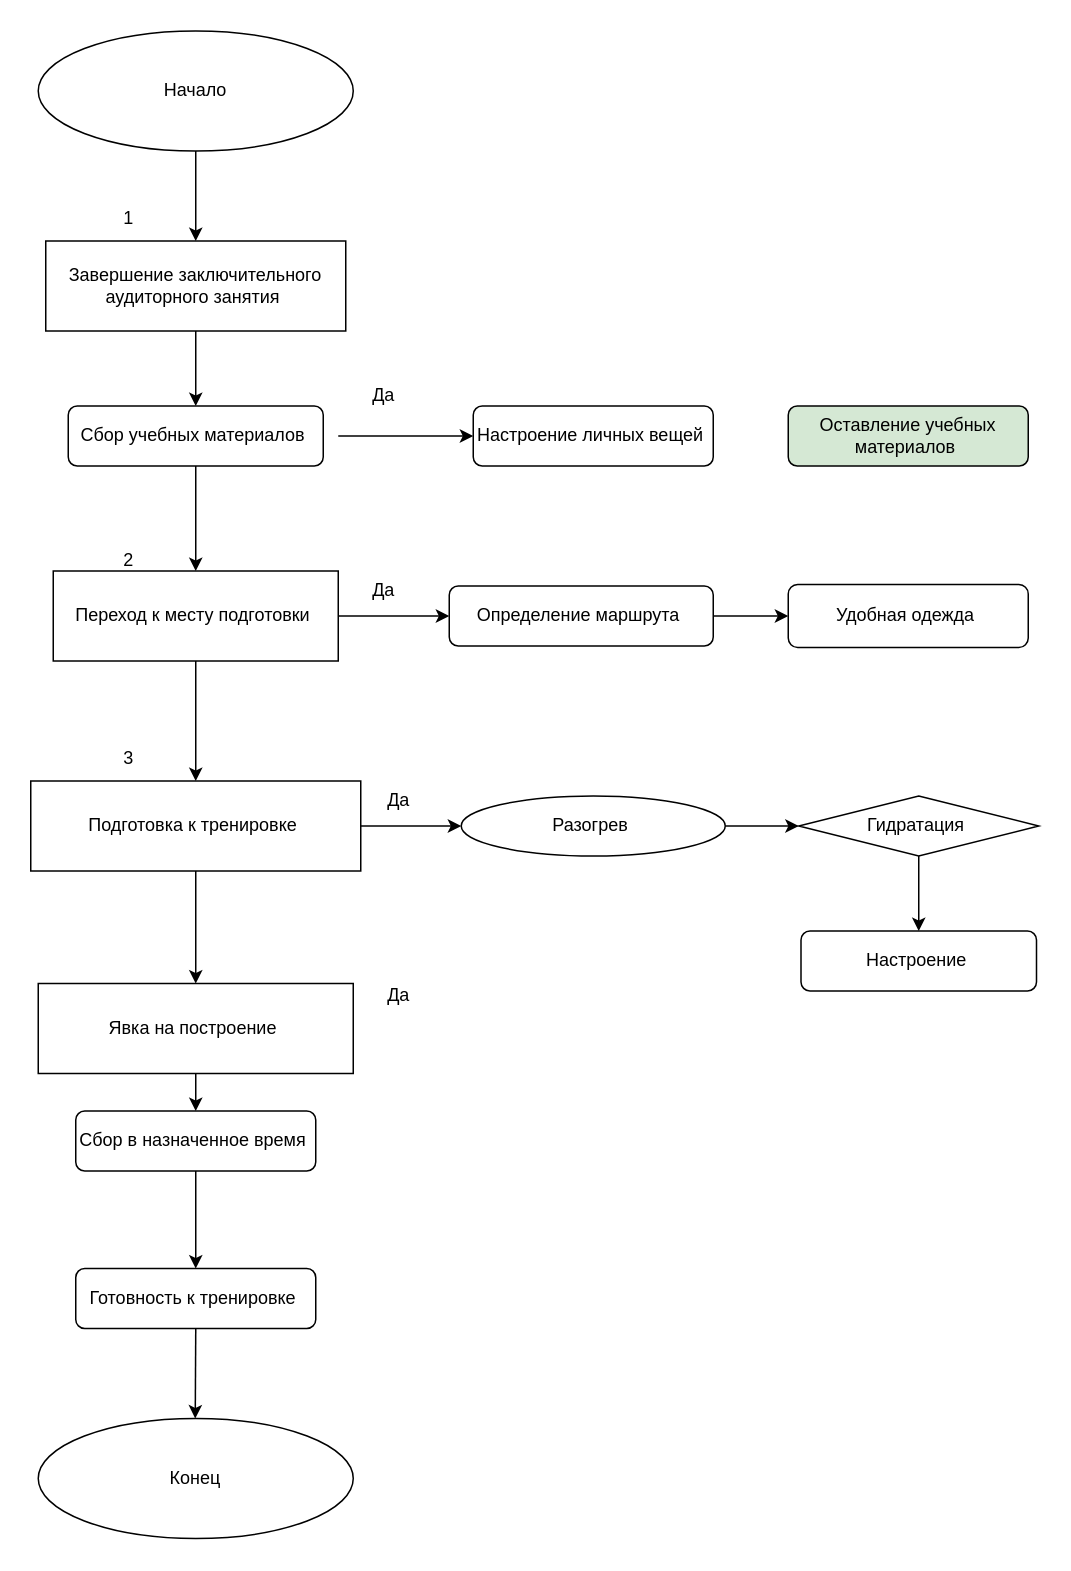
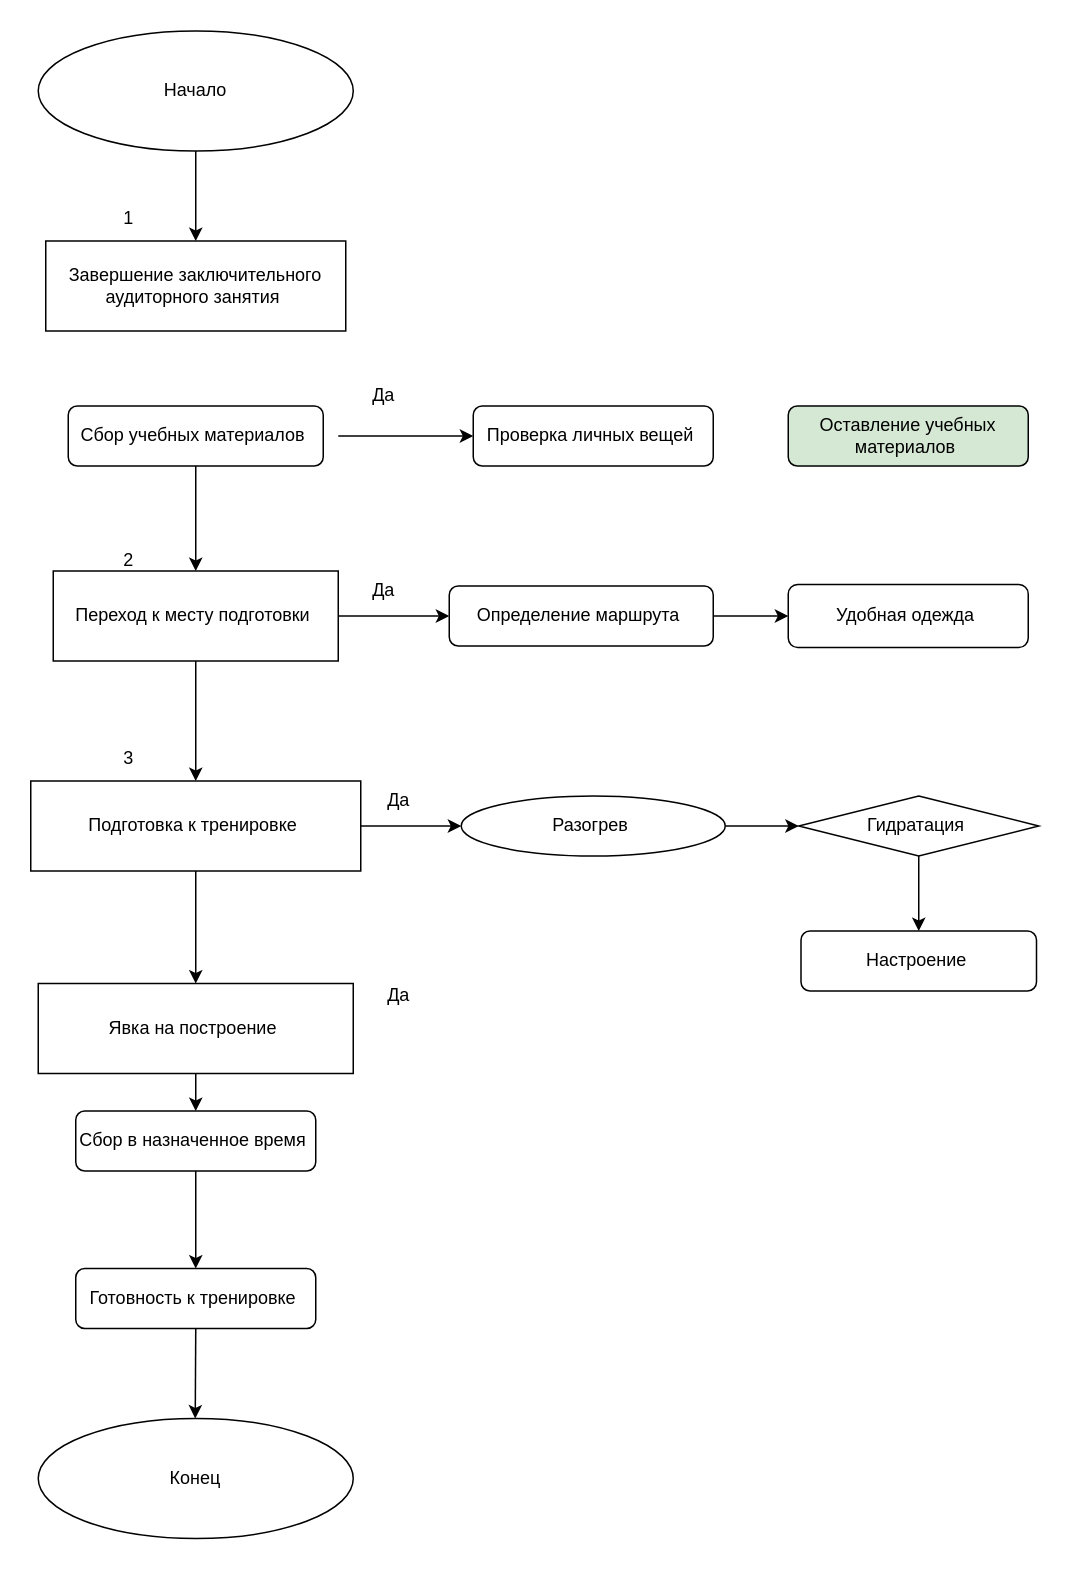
(196, 363) -> none
(593, 436) -> (593, 436)
